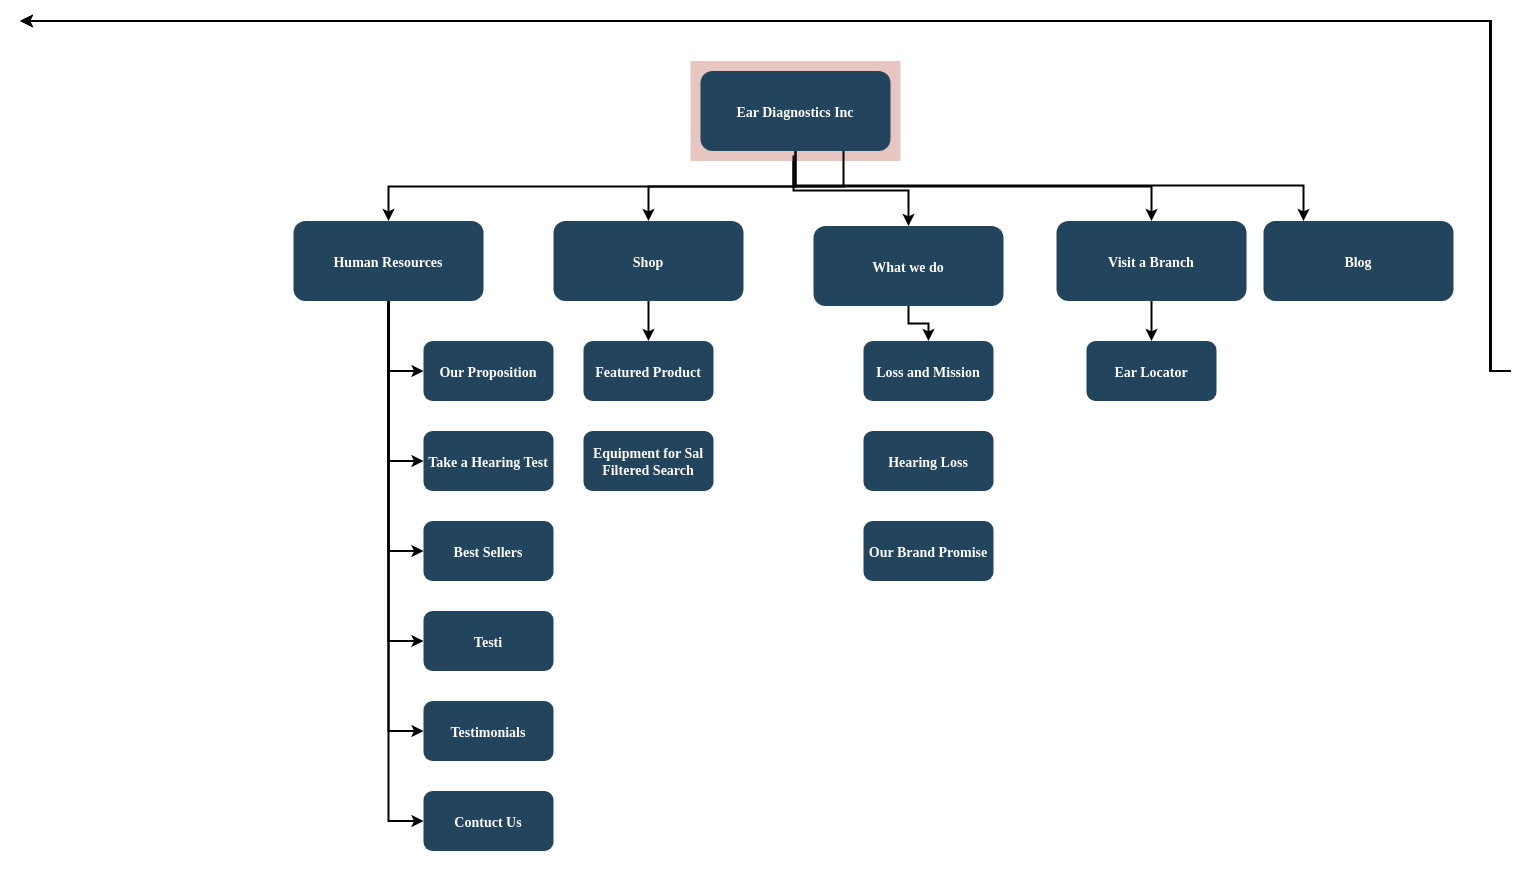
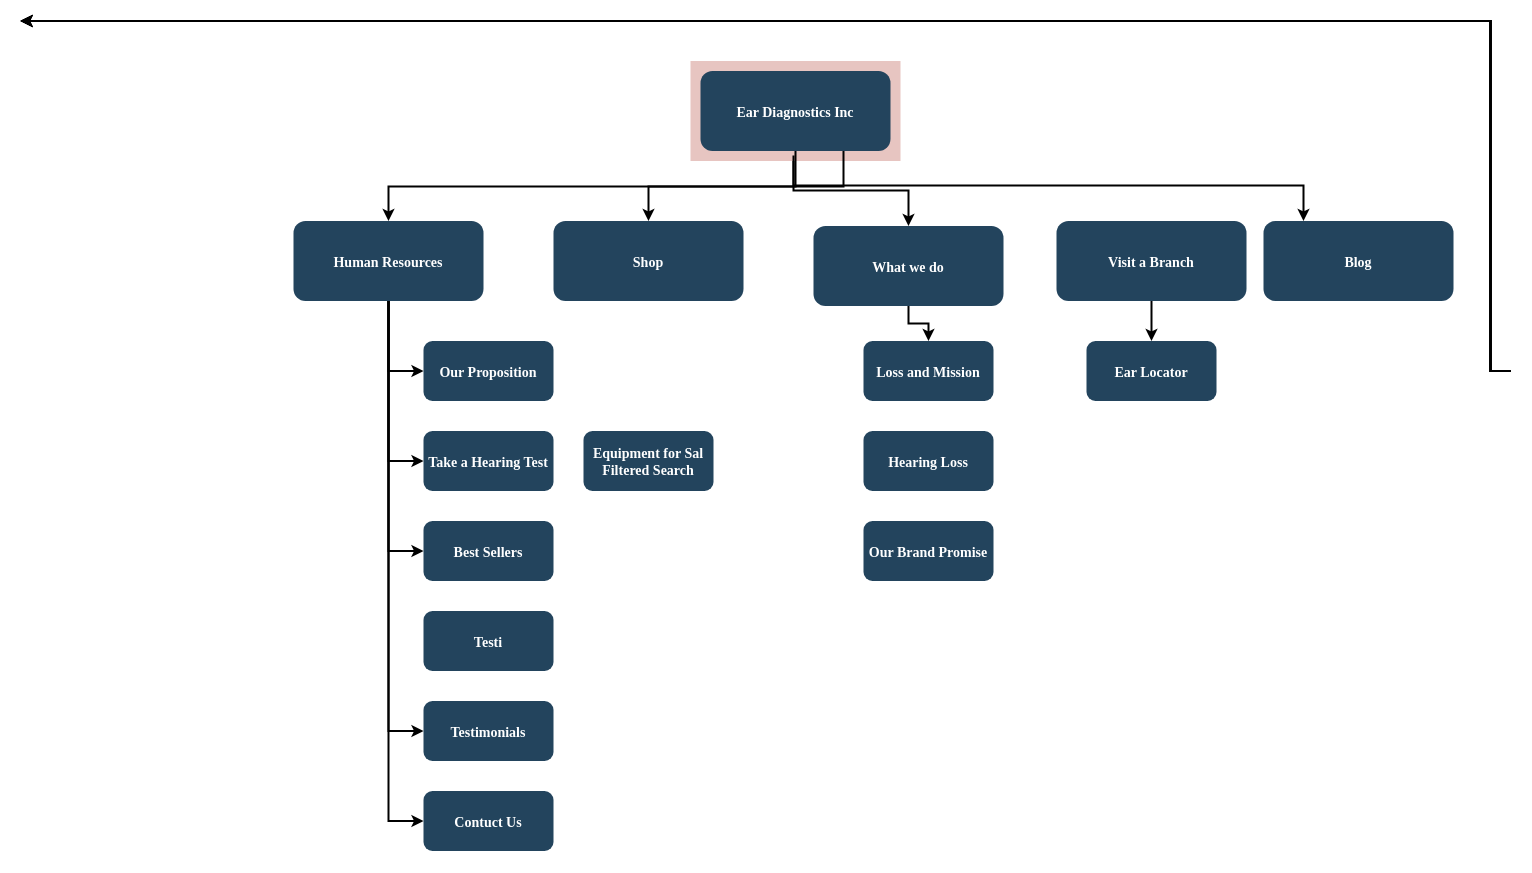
(1152, 200) -> none
(649, 316) -> none
(649, 371) -> none
(402, 641) -> none
